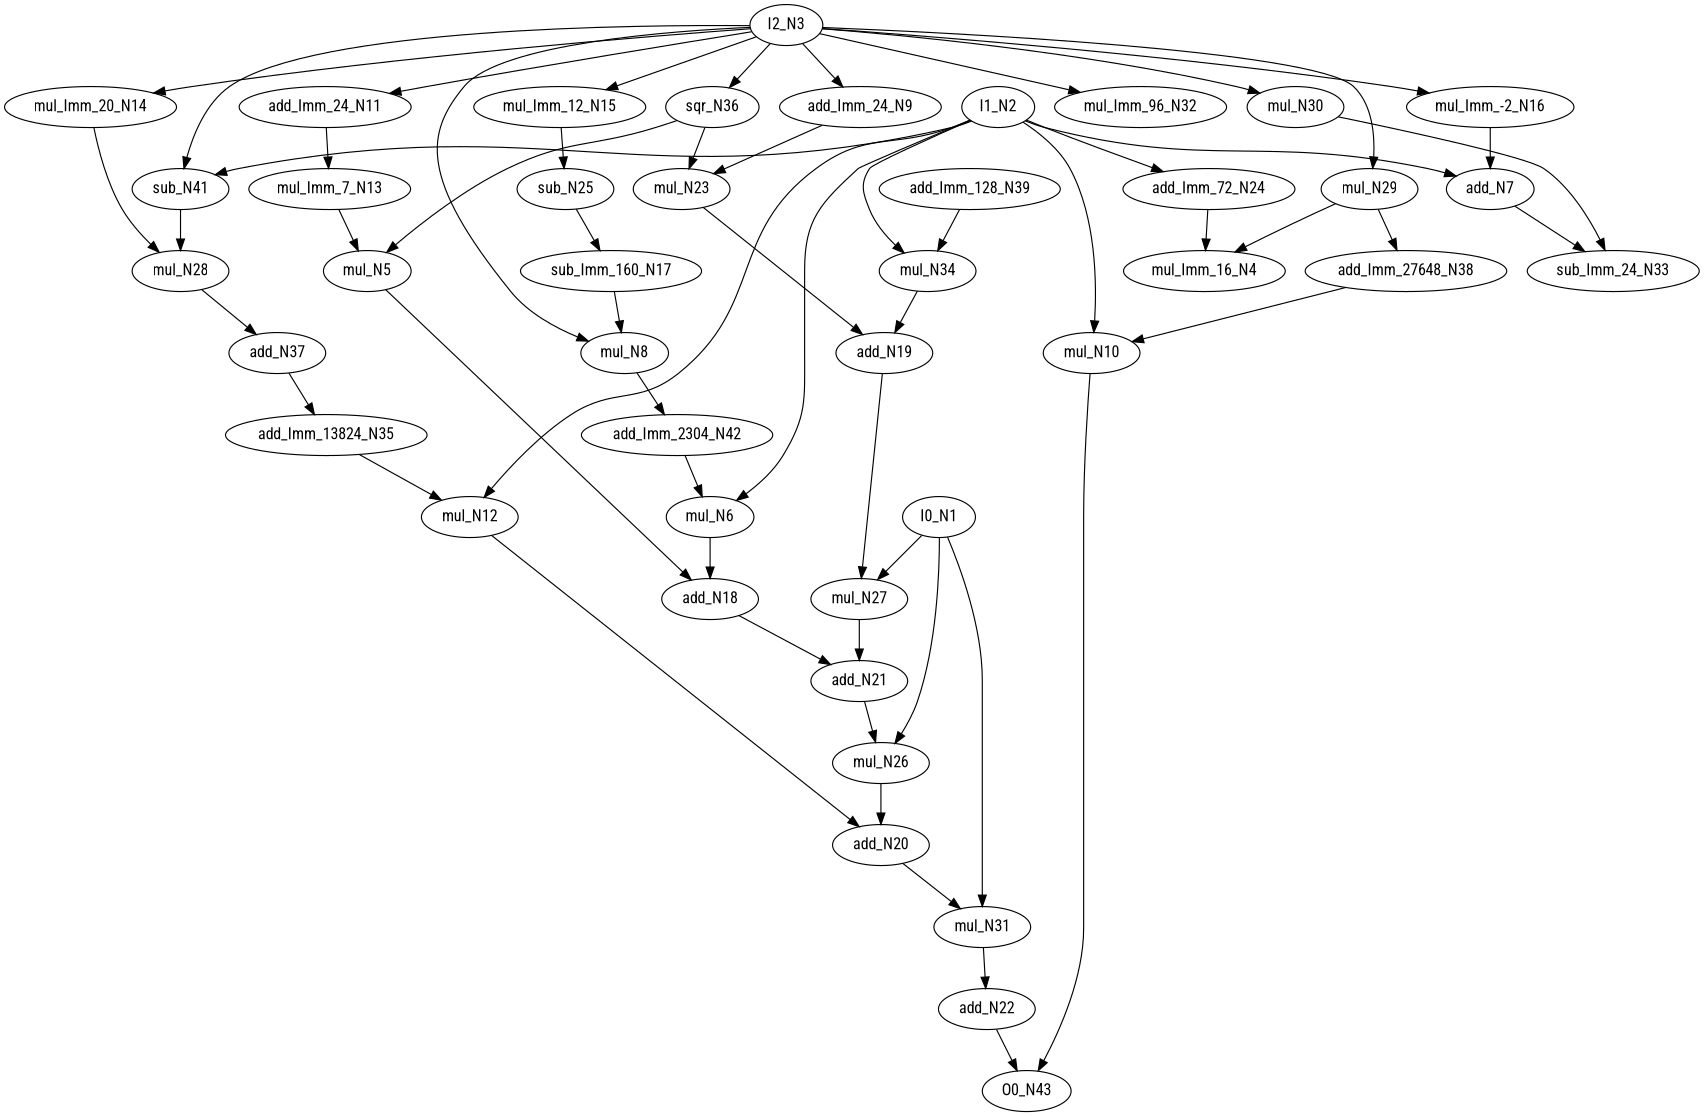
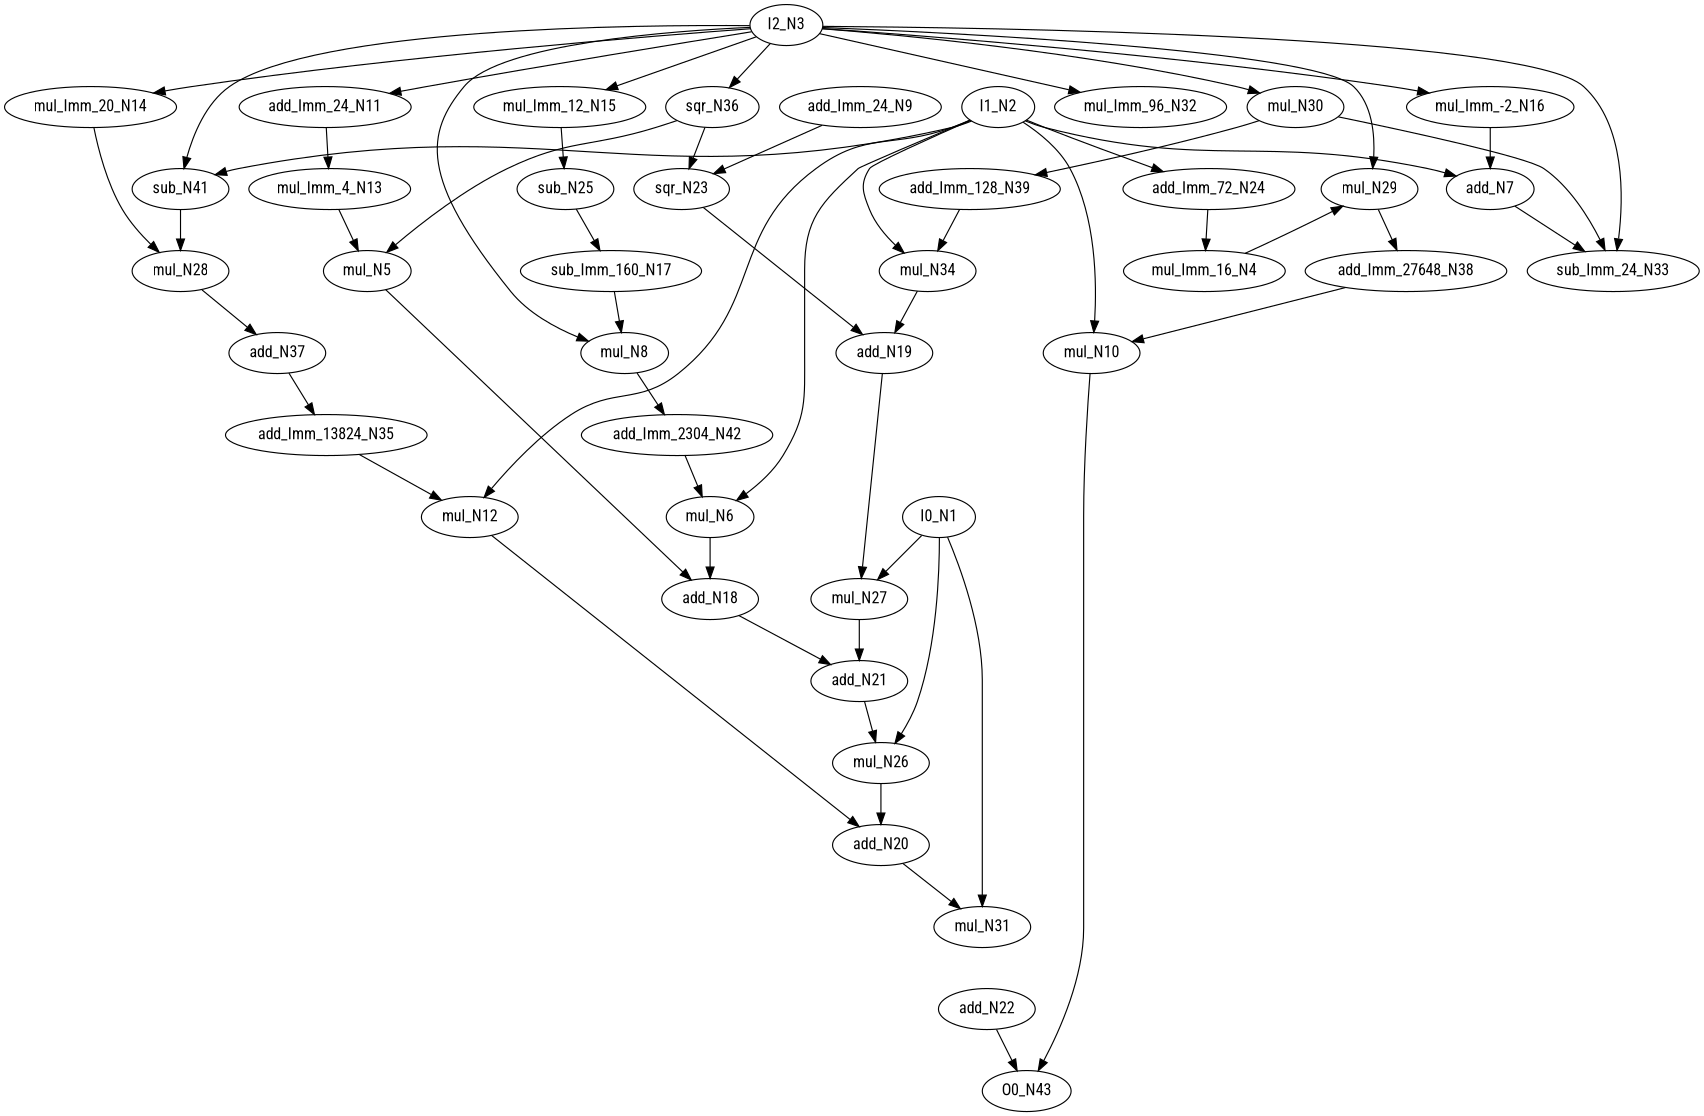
(819, 61) -> (1286, 40)
none -> (1138, 152)
(330, 189) -> (330, 189)
(682, 189) -> (682, 189)
(1290, 225) -> (1289, 233)
(984, 962) -> none
